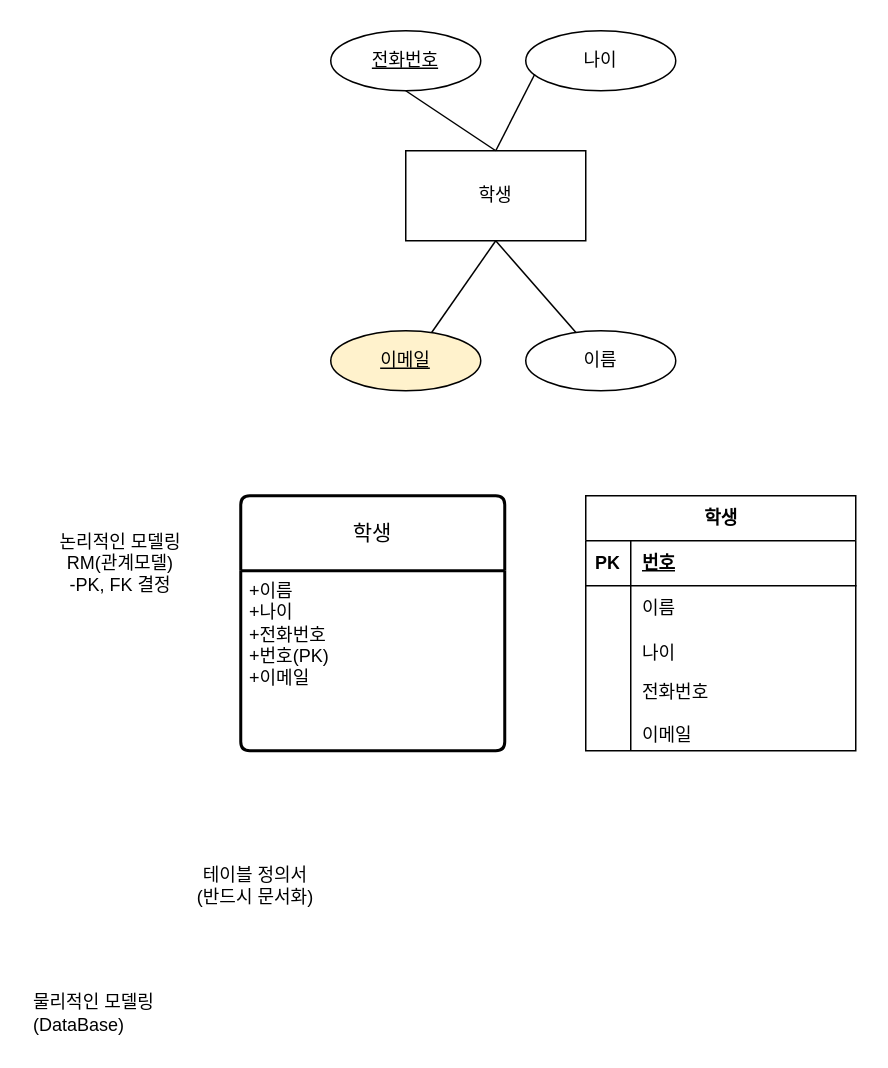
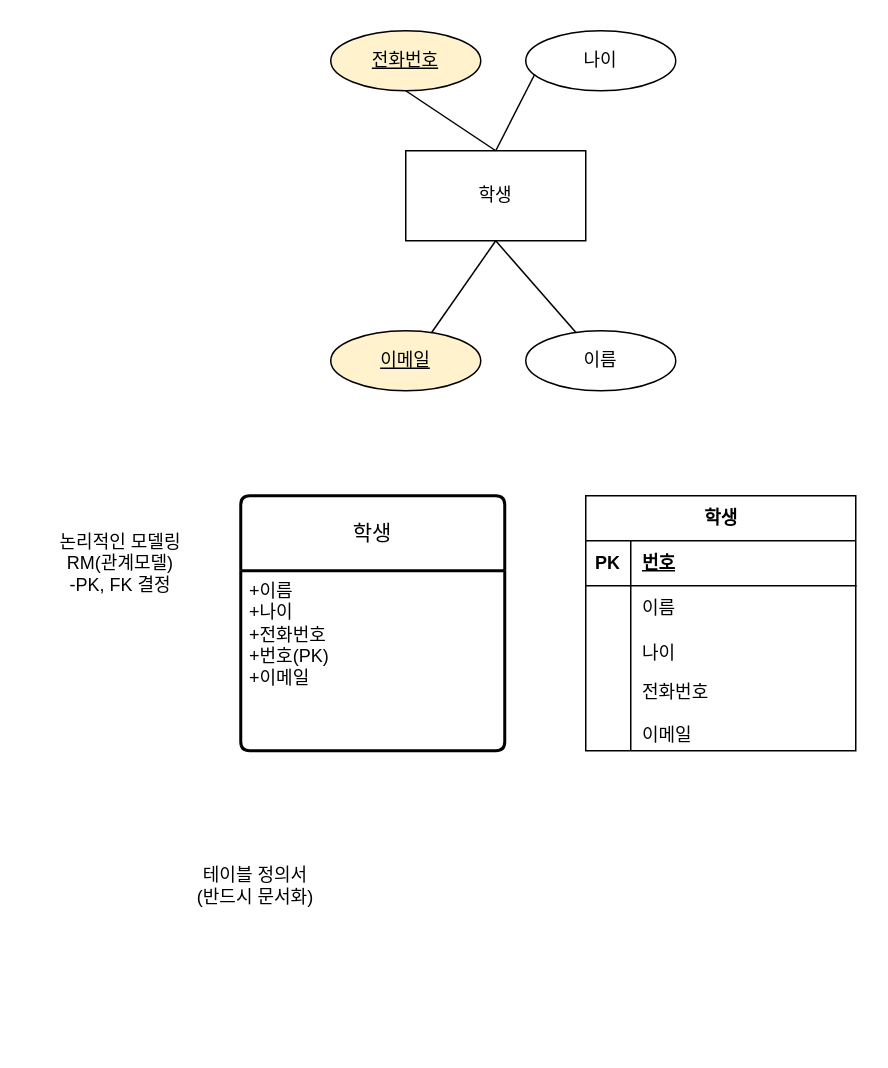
(406, 61) -> (406, 61)
(121, 1013) -> none
